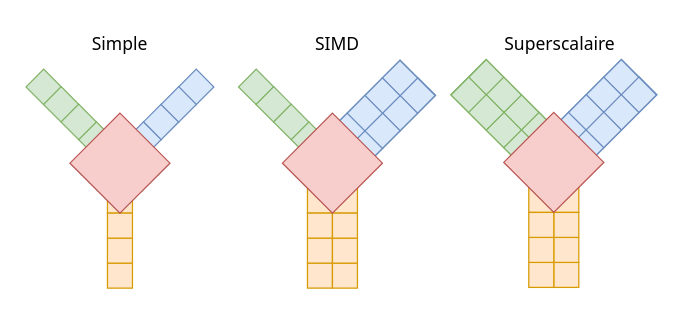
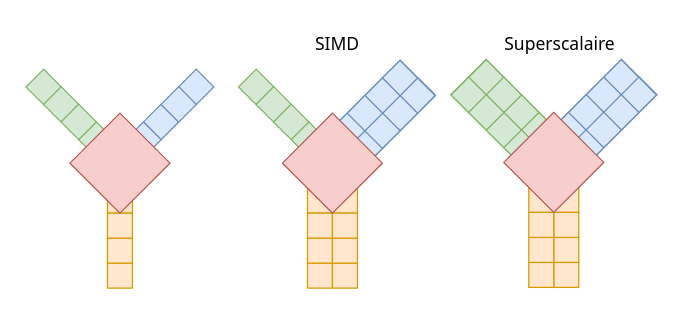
(120, 44) -> none
